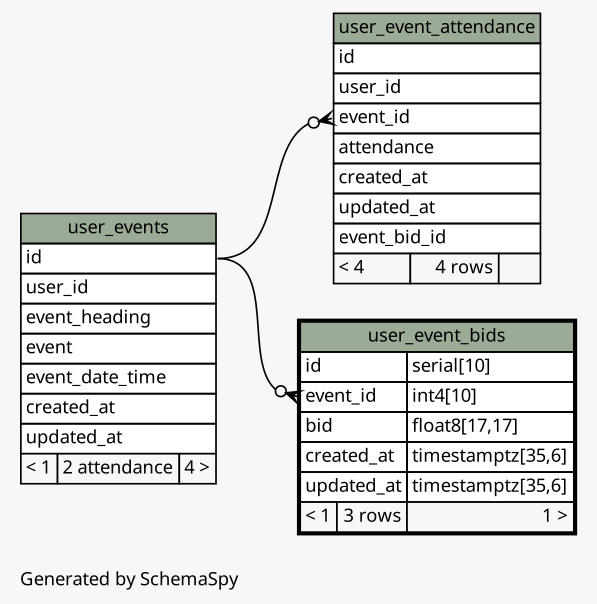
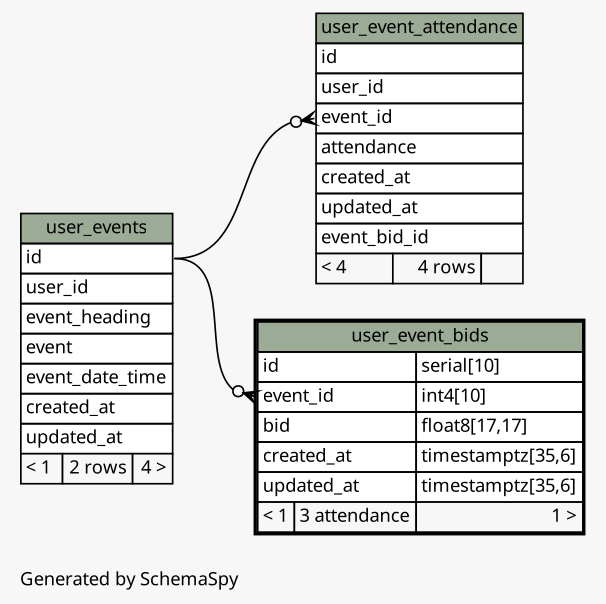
(118, 468) -> (98, 468)
(373, 516) -> (355, 516)
